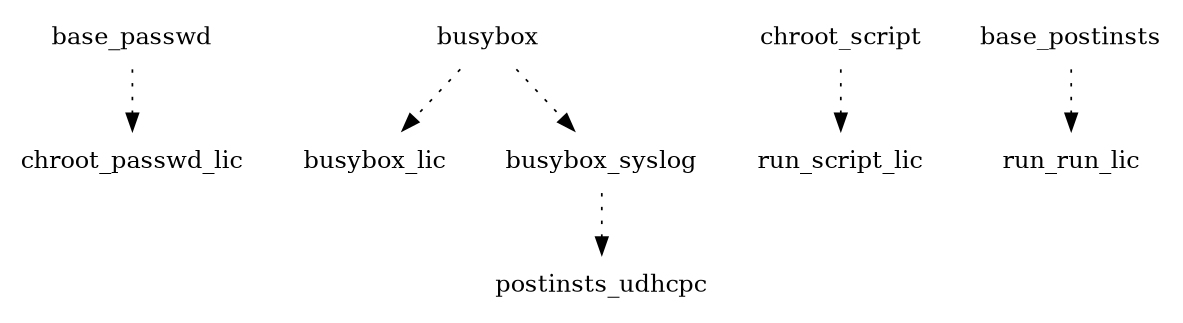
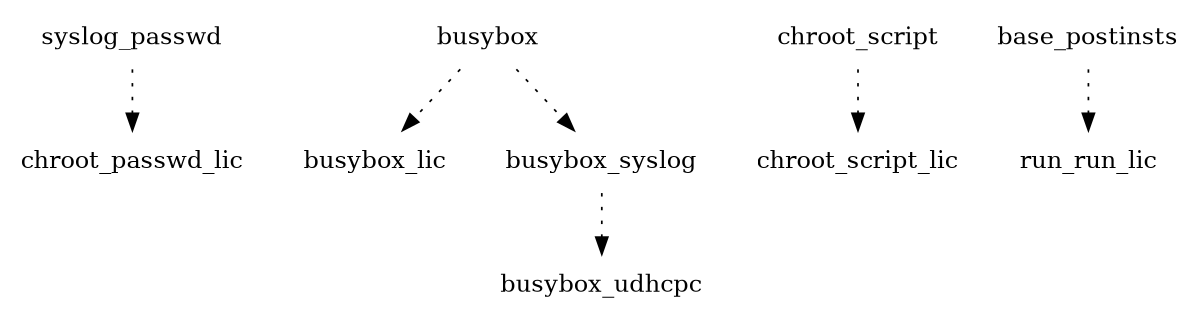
(132, 38) -> (132, 38)
(841, 162) -> (858, 162)
(602, 285) -> (602, 285)
